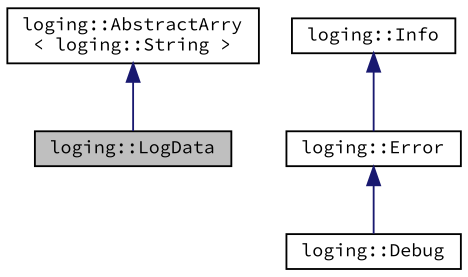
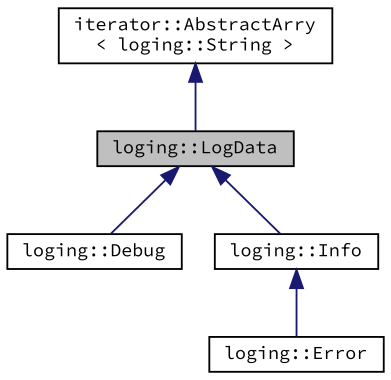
(133, 36) -> (196, 36)
none -> (253, 207)
(374, 210) -> (138, 207)
